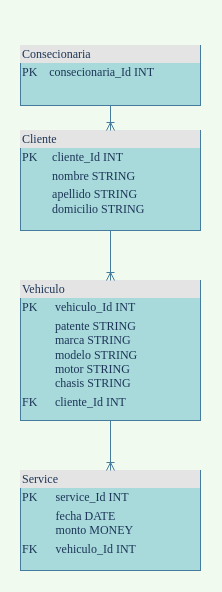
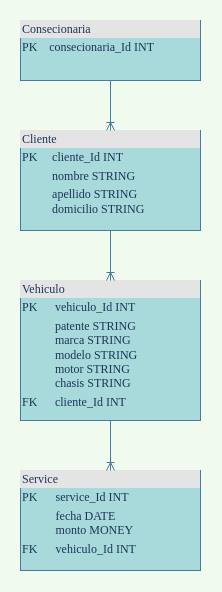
(111, 76) -> (111, 51)
